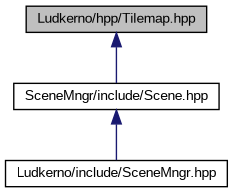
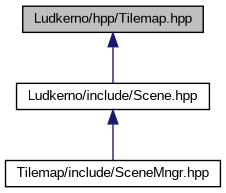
(116, 96) -> (113, 96)
(116, 174) -> (113, 174)
